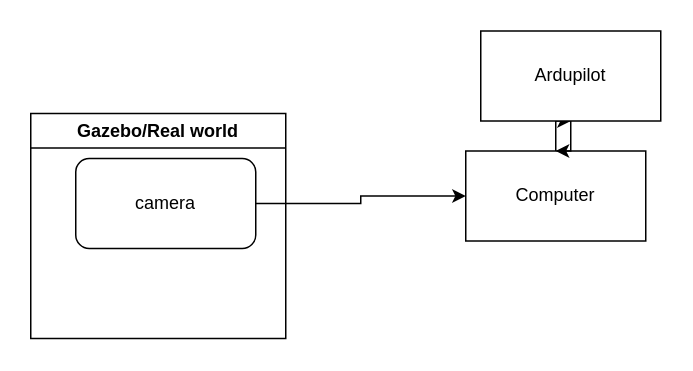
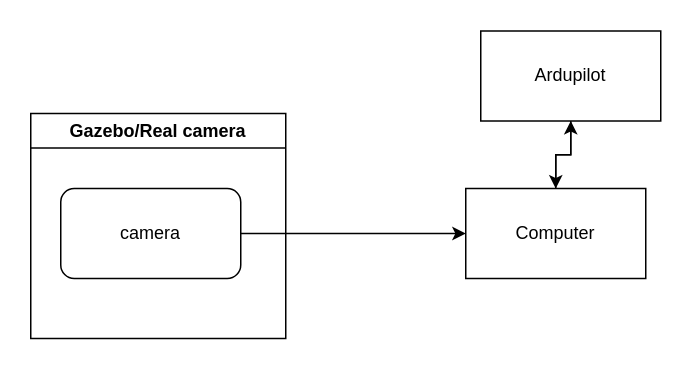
(158, 131) -> (158, 131)
(556, 196) -> (556, 233)
(166, 203) -> (151, 233)
